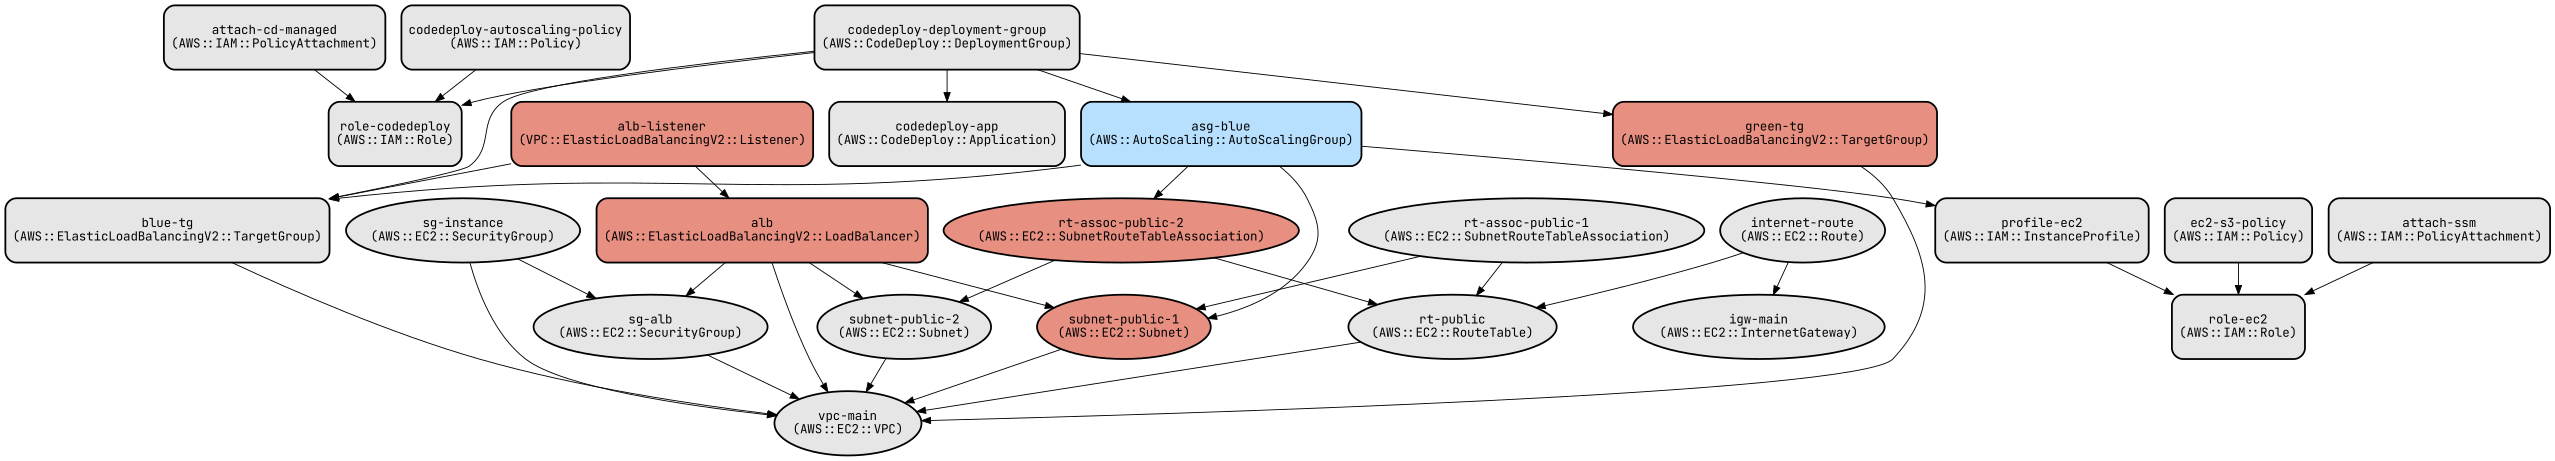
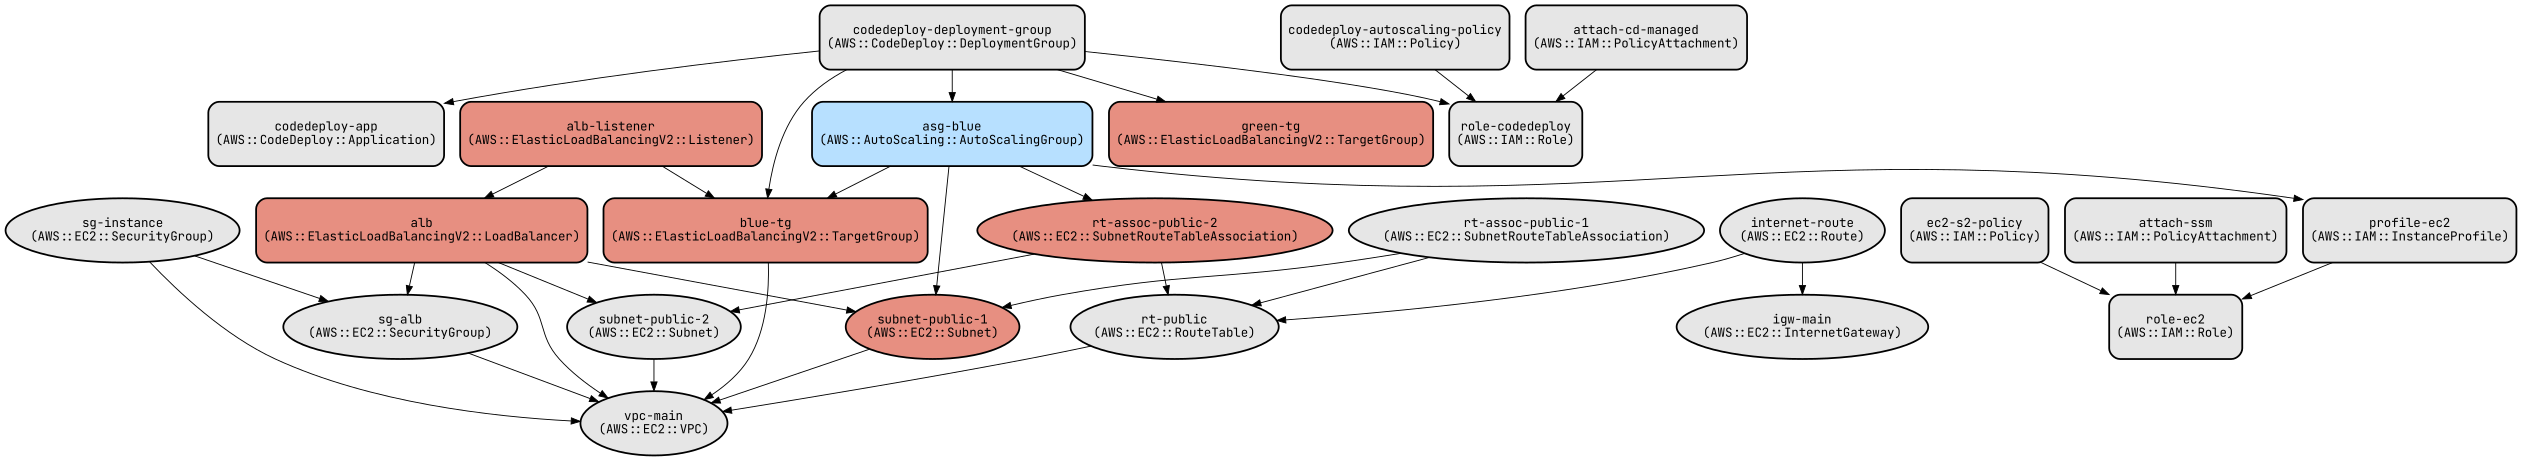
(662, 134) -> (611, 134)
(167, 230) -> (766, 230)
(2238, 230) -> (1975, 230)
(1524, 399) -> none
